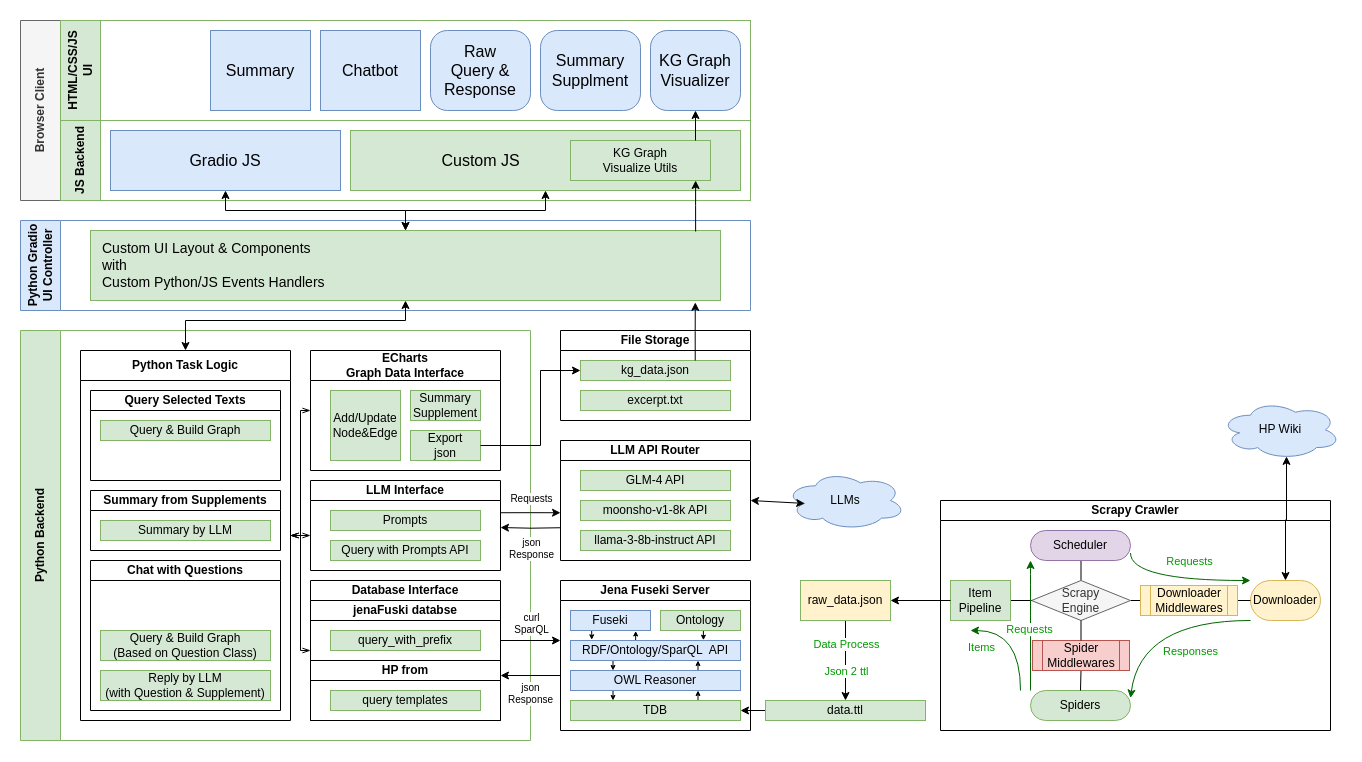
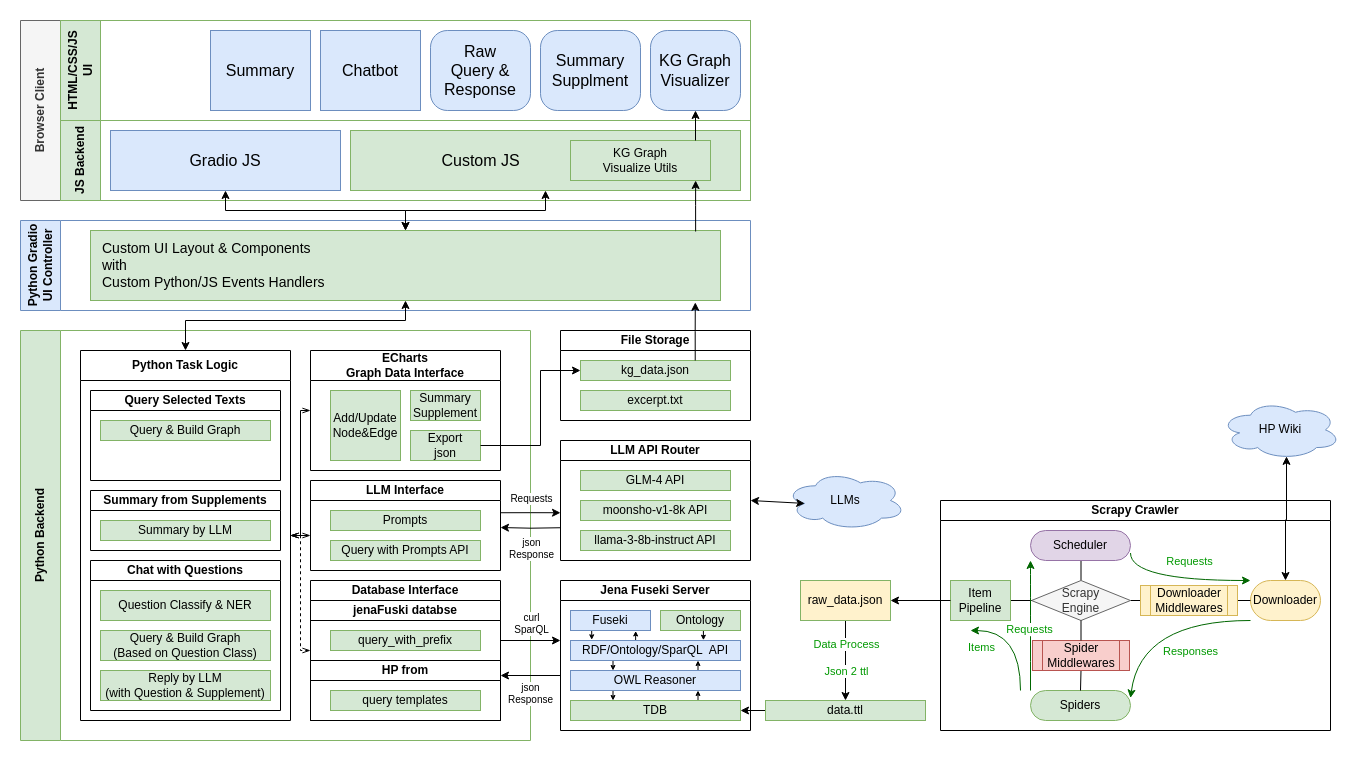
(301, 597) -> (301, 597)
none -> (186, 606)
